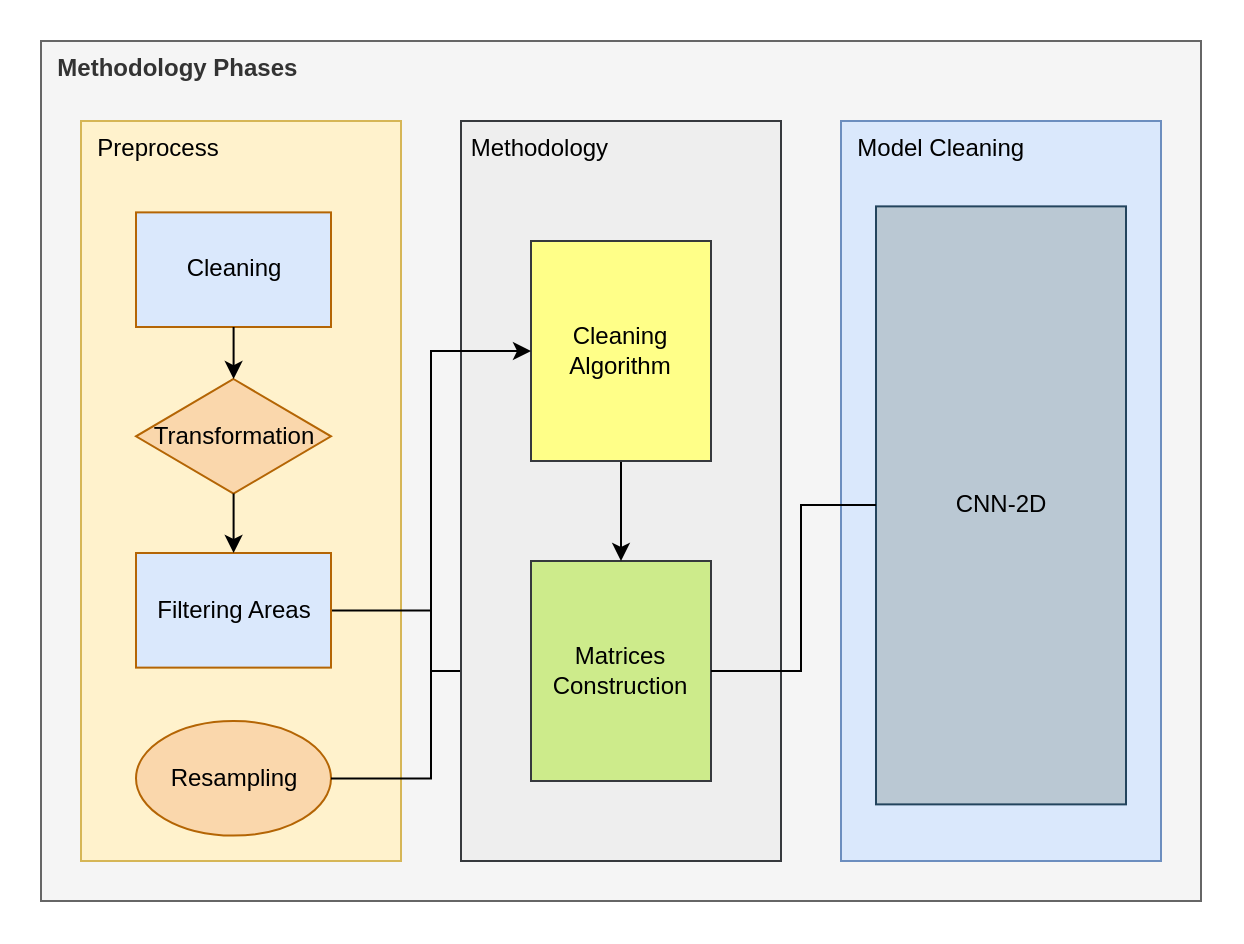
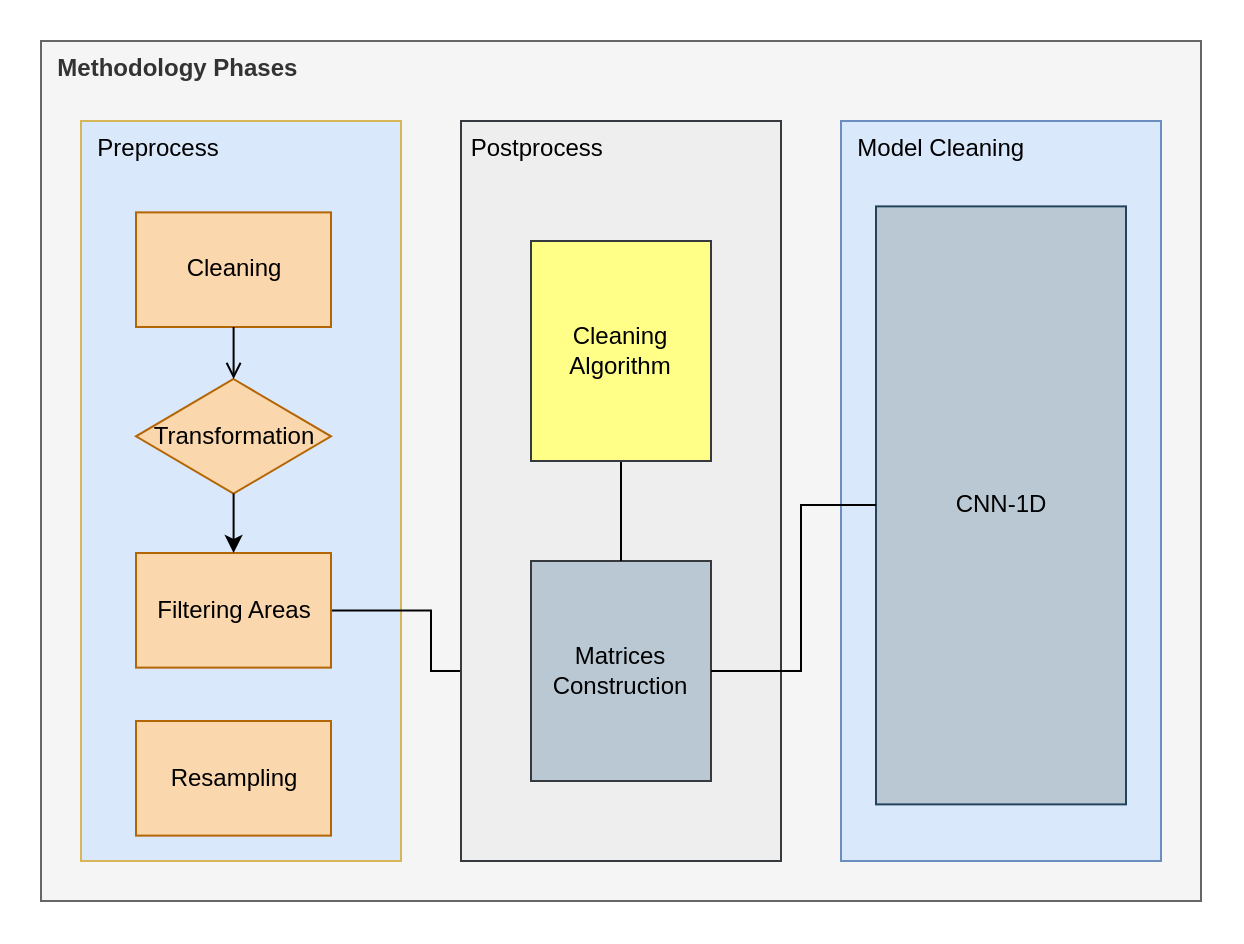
(152, 149) -> (152, 149)
(536, 149) -> (539, 149)
(234, 270) -> (234, 270)
(234, 364) -> (234, 367)
(431, 436) -> none
(1002, 505) -> (1002, 505)
(621, 546) -> (621, 551)
(234, 610) -> (234, 610)
(621, 671) -> (621, 671)
(234, 778) -> (234, 778)
